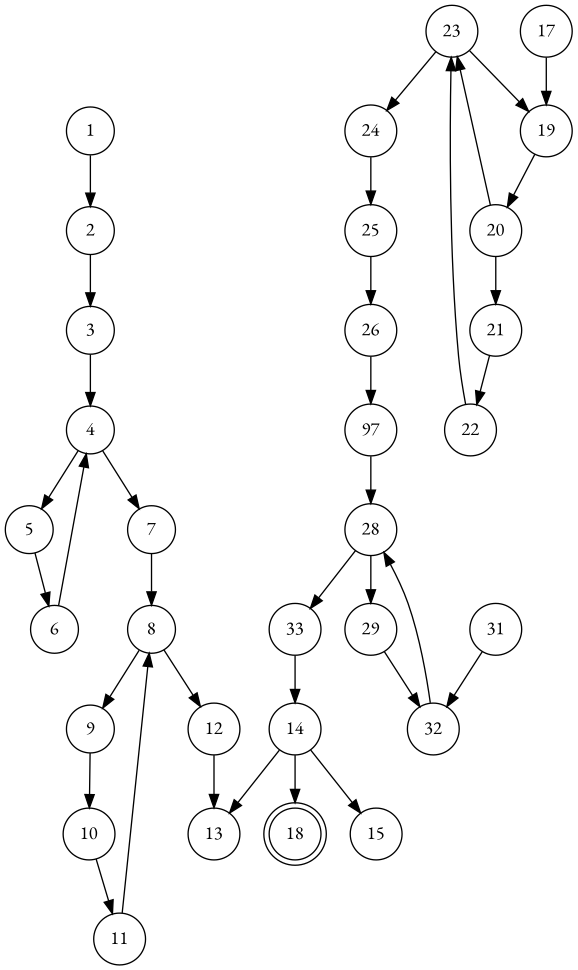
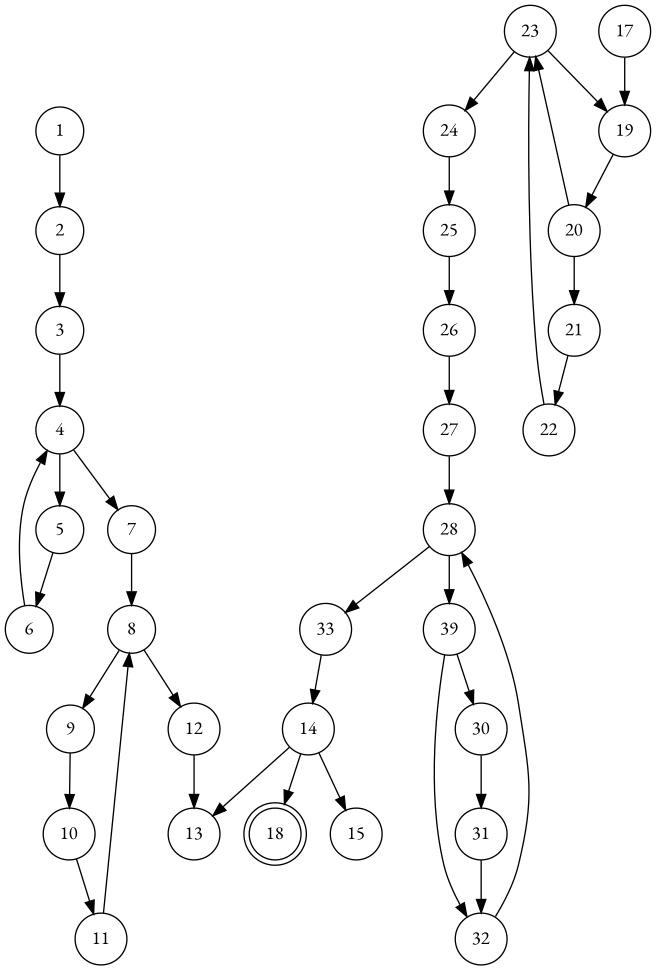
(371, 430) -> (449, 430)
(371, 629) -> (449, 629)
none -> (481, 729)
